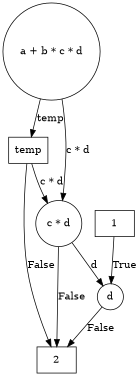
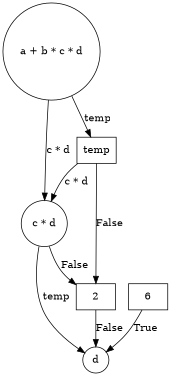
(115, 224) -> (148, 297)
(94, 265) -> (56, 297)
(87, 324) -> (96, 325)
